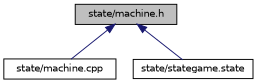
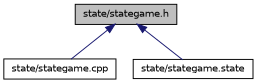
(126, 14) -> (126, 14)
(60, 69) -> (60, 69)
